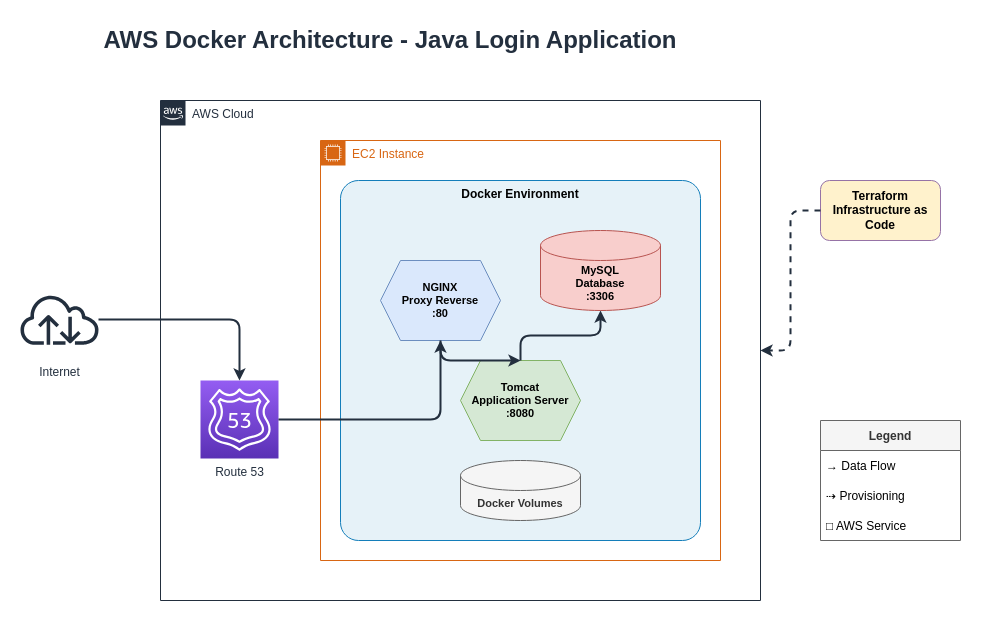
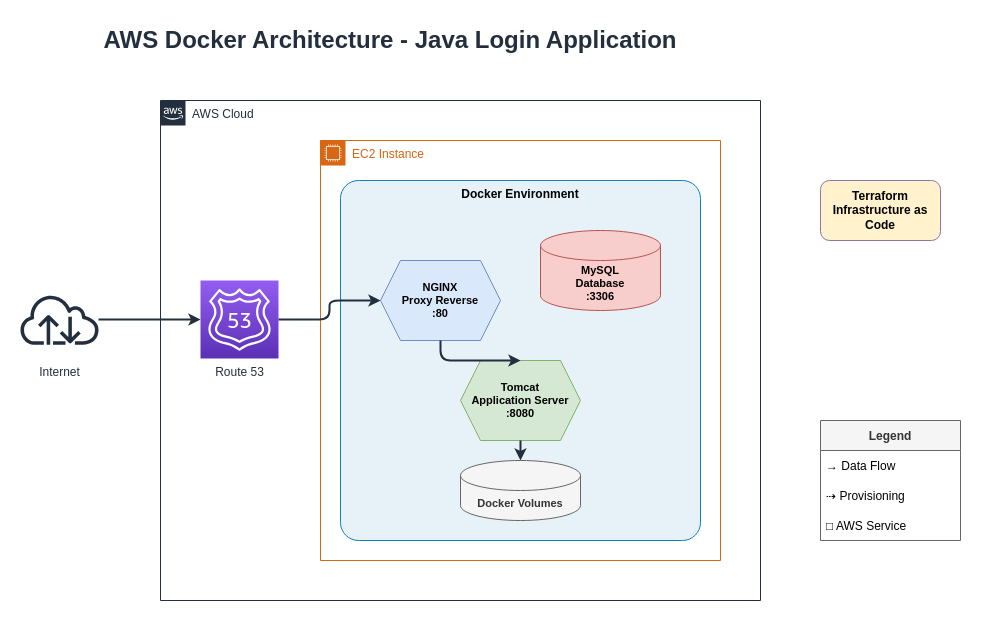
(791, 275) -> none
(557, 336) -> (521, 451)
(240, 420) -> (240, 320)
